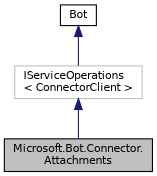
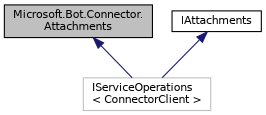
(78, 15) -> (217, 21)
(78, 124) -> (117, 62)
